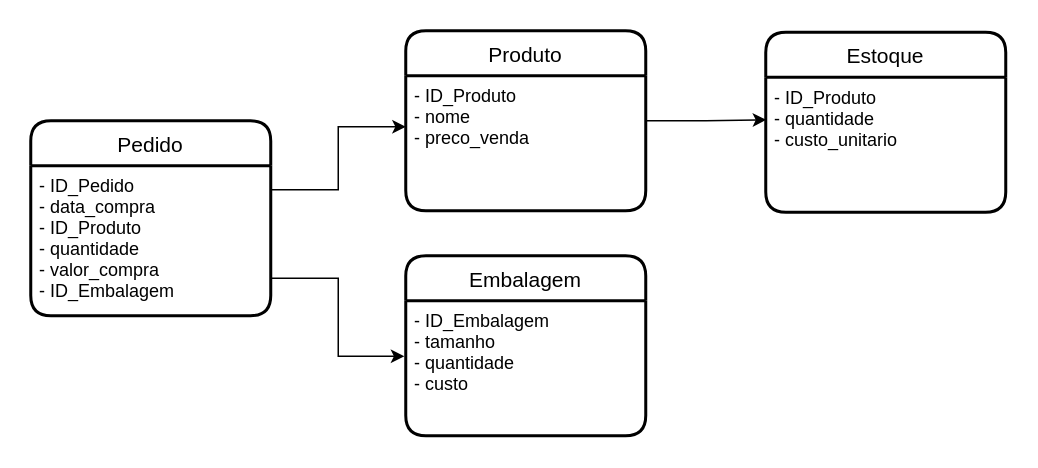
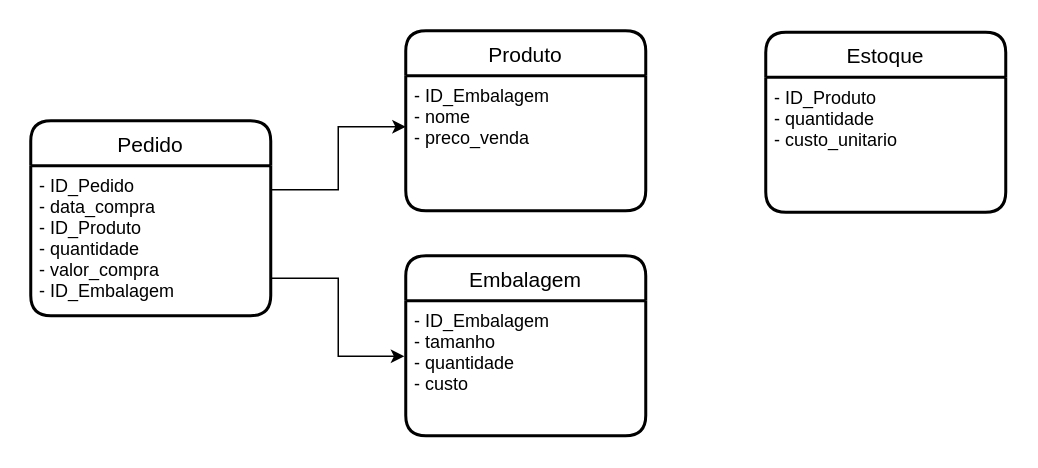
(472, 96) -> (480, 96)
(701, 121) -> none
